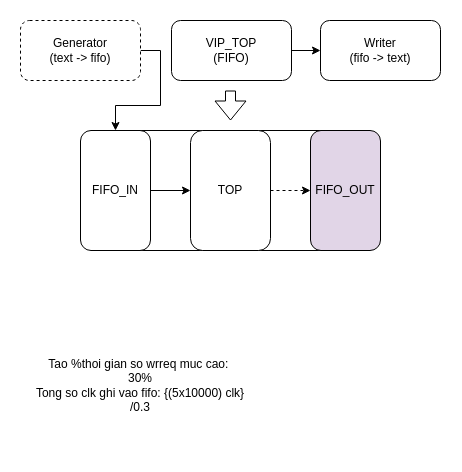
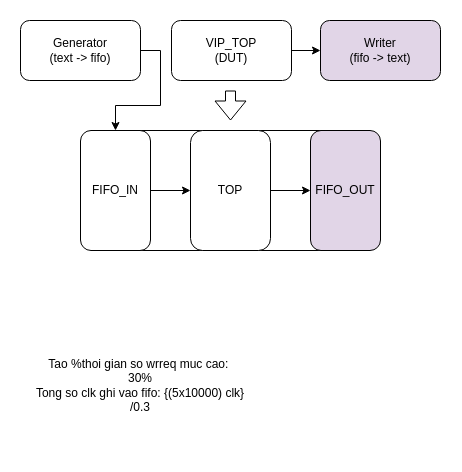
(81, 51) -> (81, 51)
(232, 51) -> (232, 51)
(381, 51) -> (381, 51)
(287, 191) -> (287, 191)
